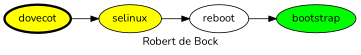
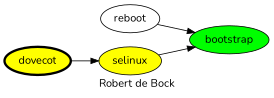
(172, 19) -> (173, 52)
